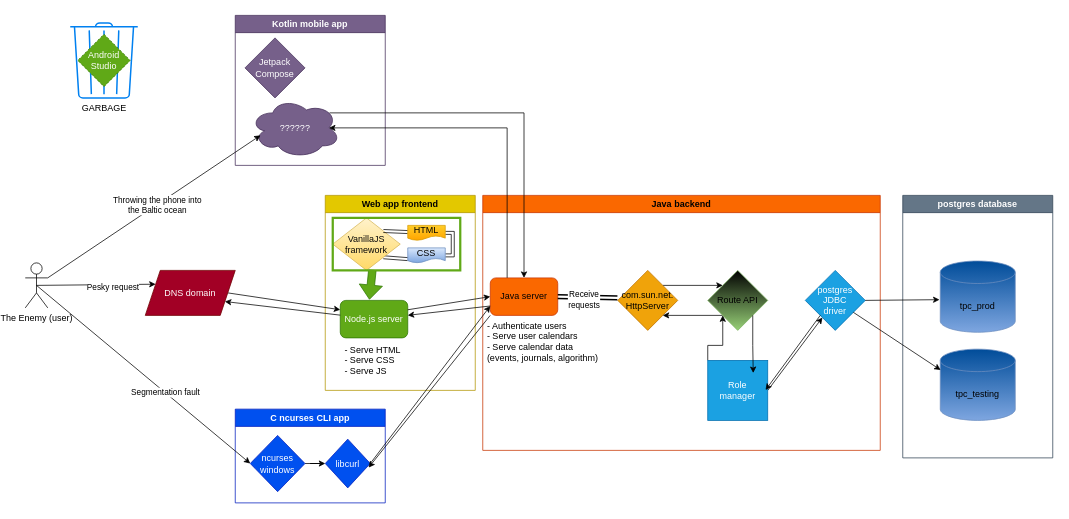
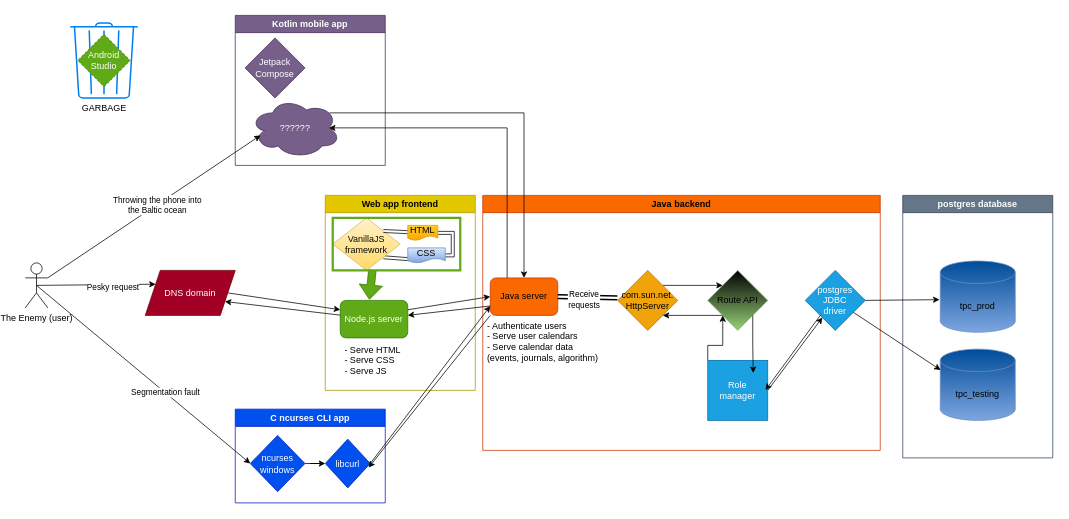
(426, 233) -> (423, 233)
